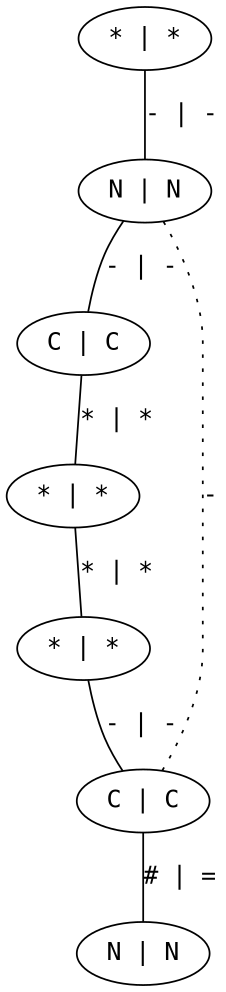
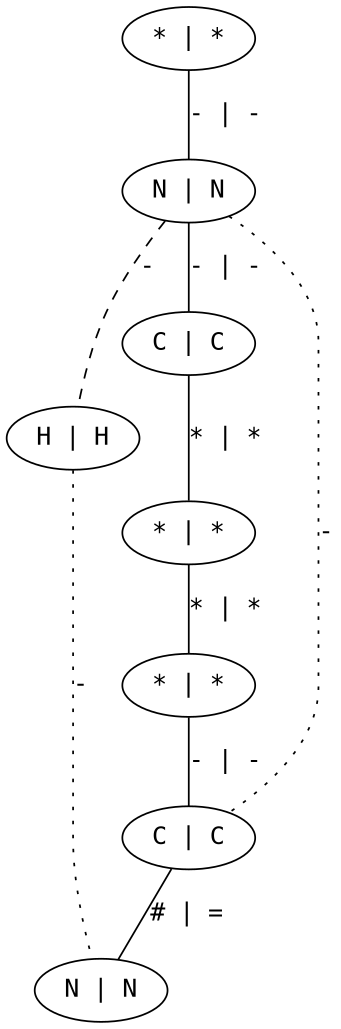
none -> (73, 438)
